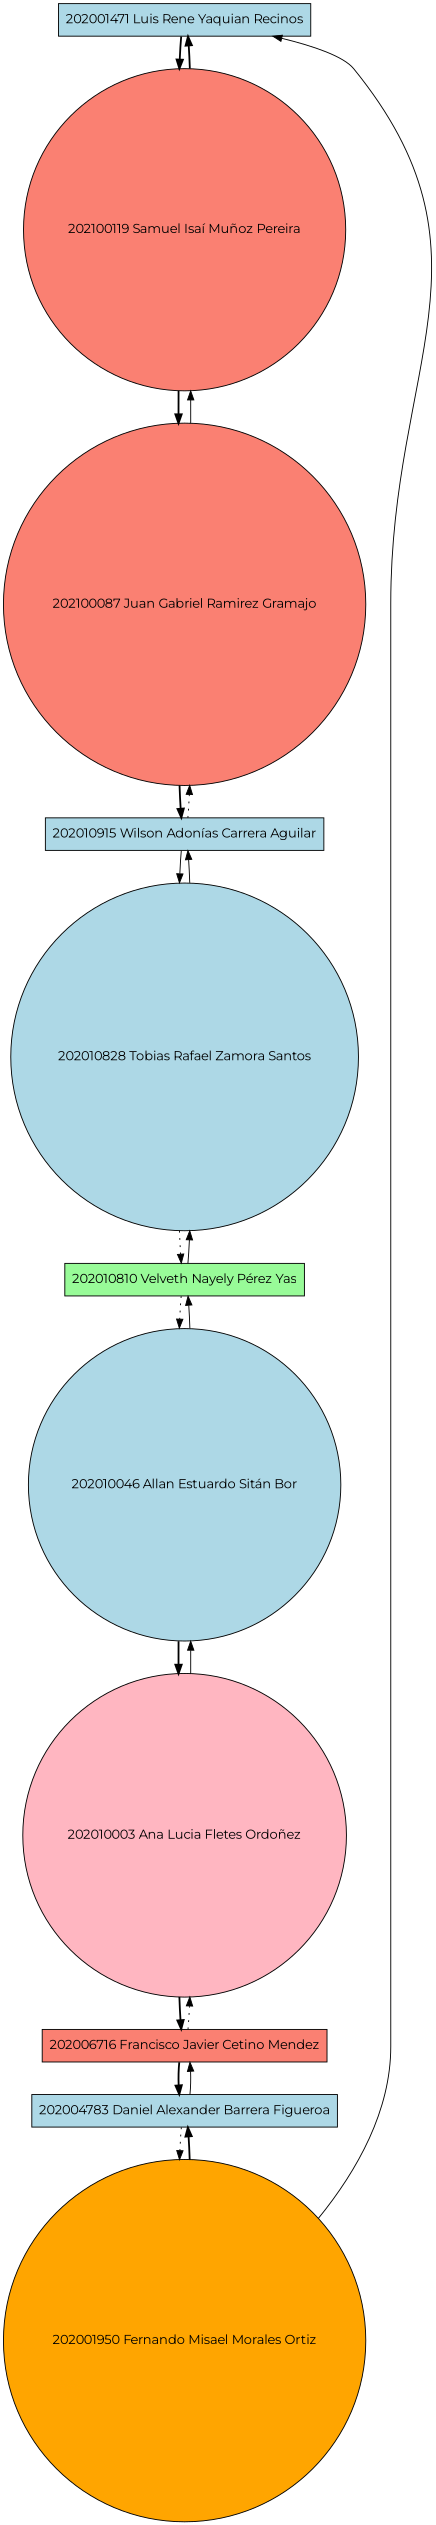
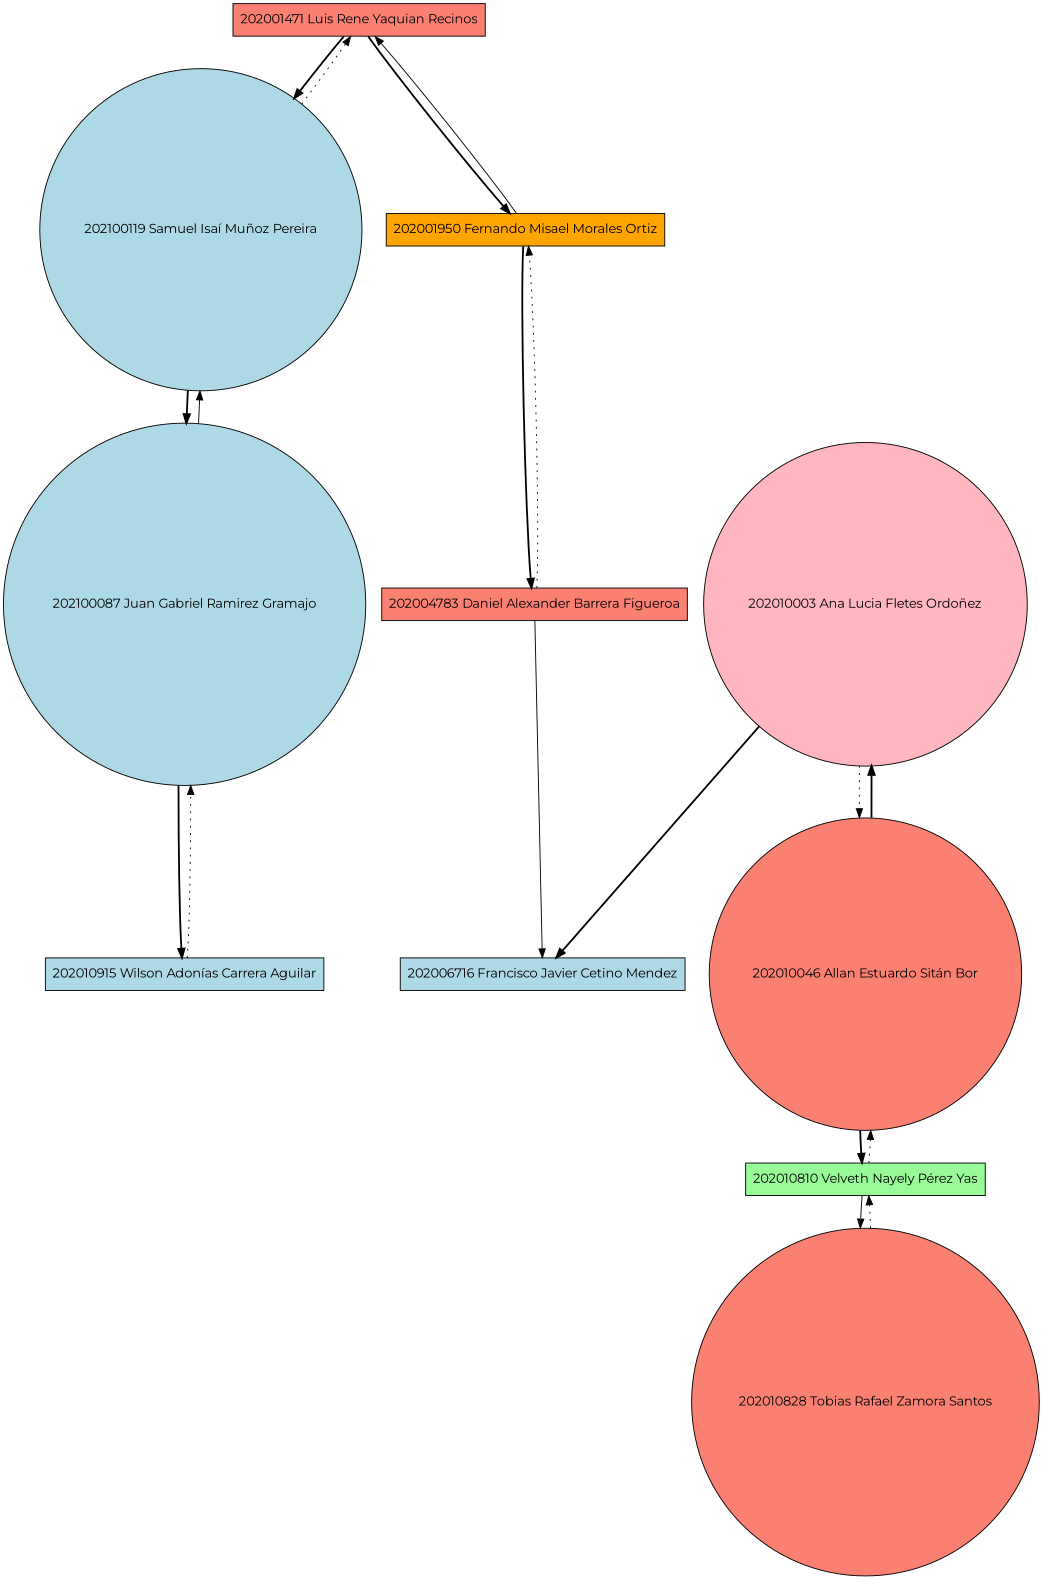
(185, 20) -> (359, 20)
(189, 57) -> (324, 74)
none -> (434, 123)
(185, 230) -> (201, 230)
(185, 604) -> (185, 604)
(180, 862) -> none
(189, 871) -> none
(185, 1057) -> (865, 1402)
(189, 1317) -> (861, 1142)
(185, 1485) -> (865, 974)
(191, 1662) -> (859, 787)
(189, 2018) -> none
(185, 2046) -> (543, 974)
(179, 2074) -> none
(185, 2111) -> (535, 604)
(185, 2341) -> (525, 230)
